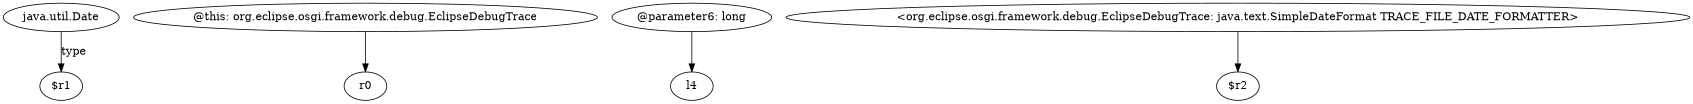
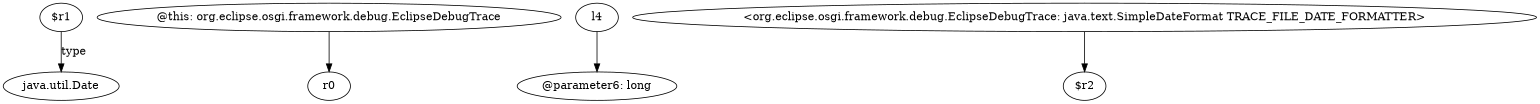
(61, 48) -> (61, 48)
(692, 48) -> (597, 48)
